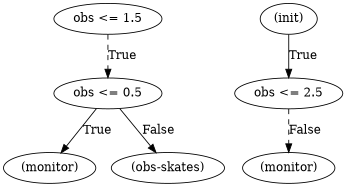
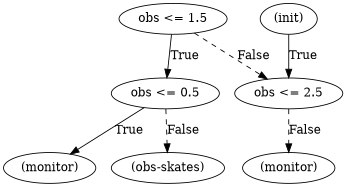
(108, 52) -> (170, 52)
none -> (227, 54)
(135, 127) -> (166, 126)
